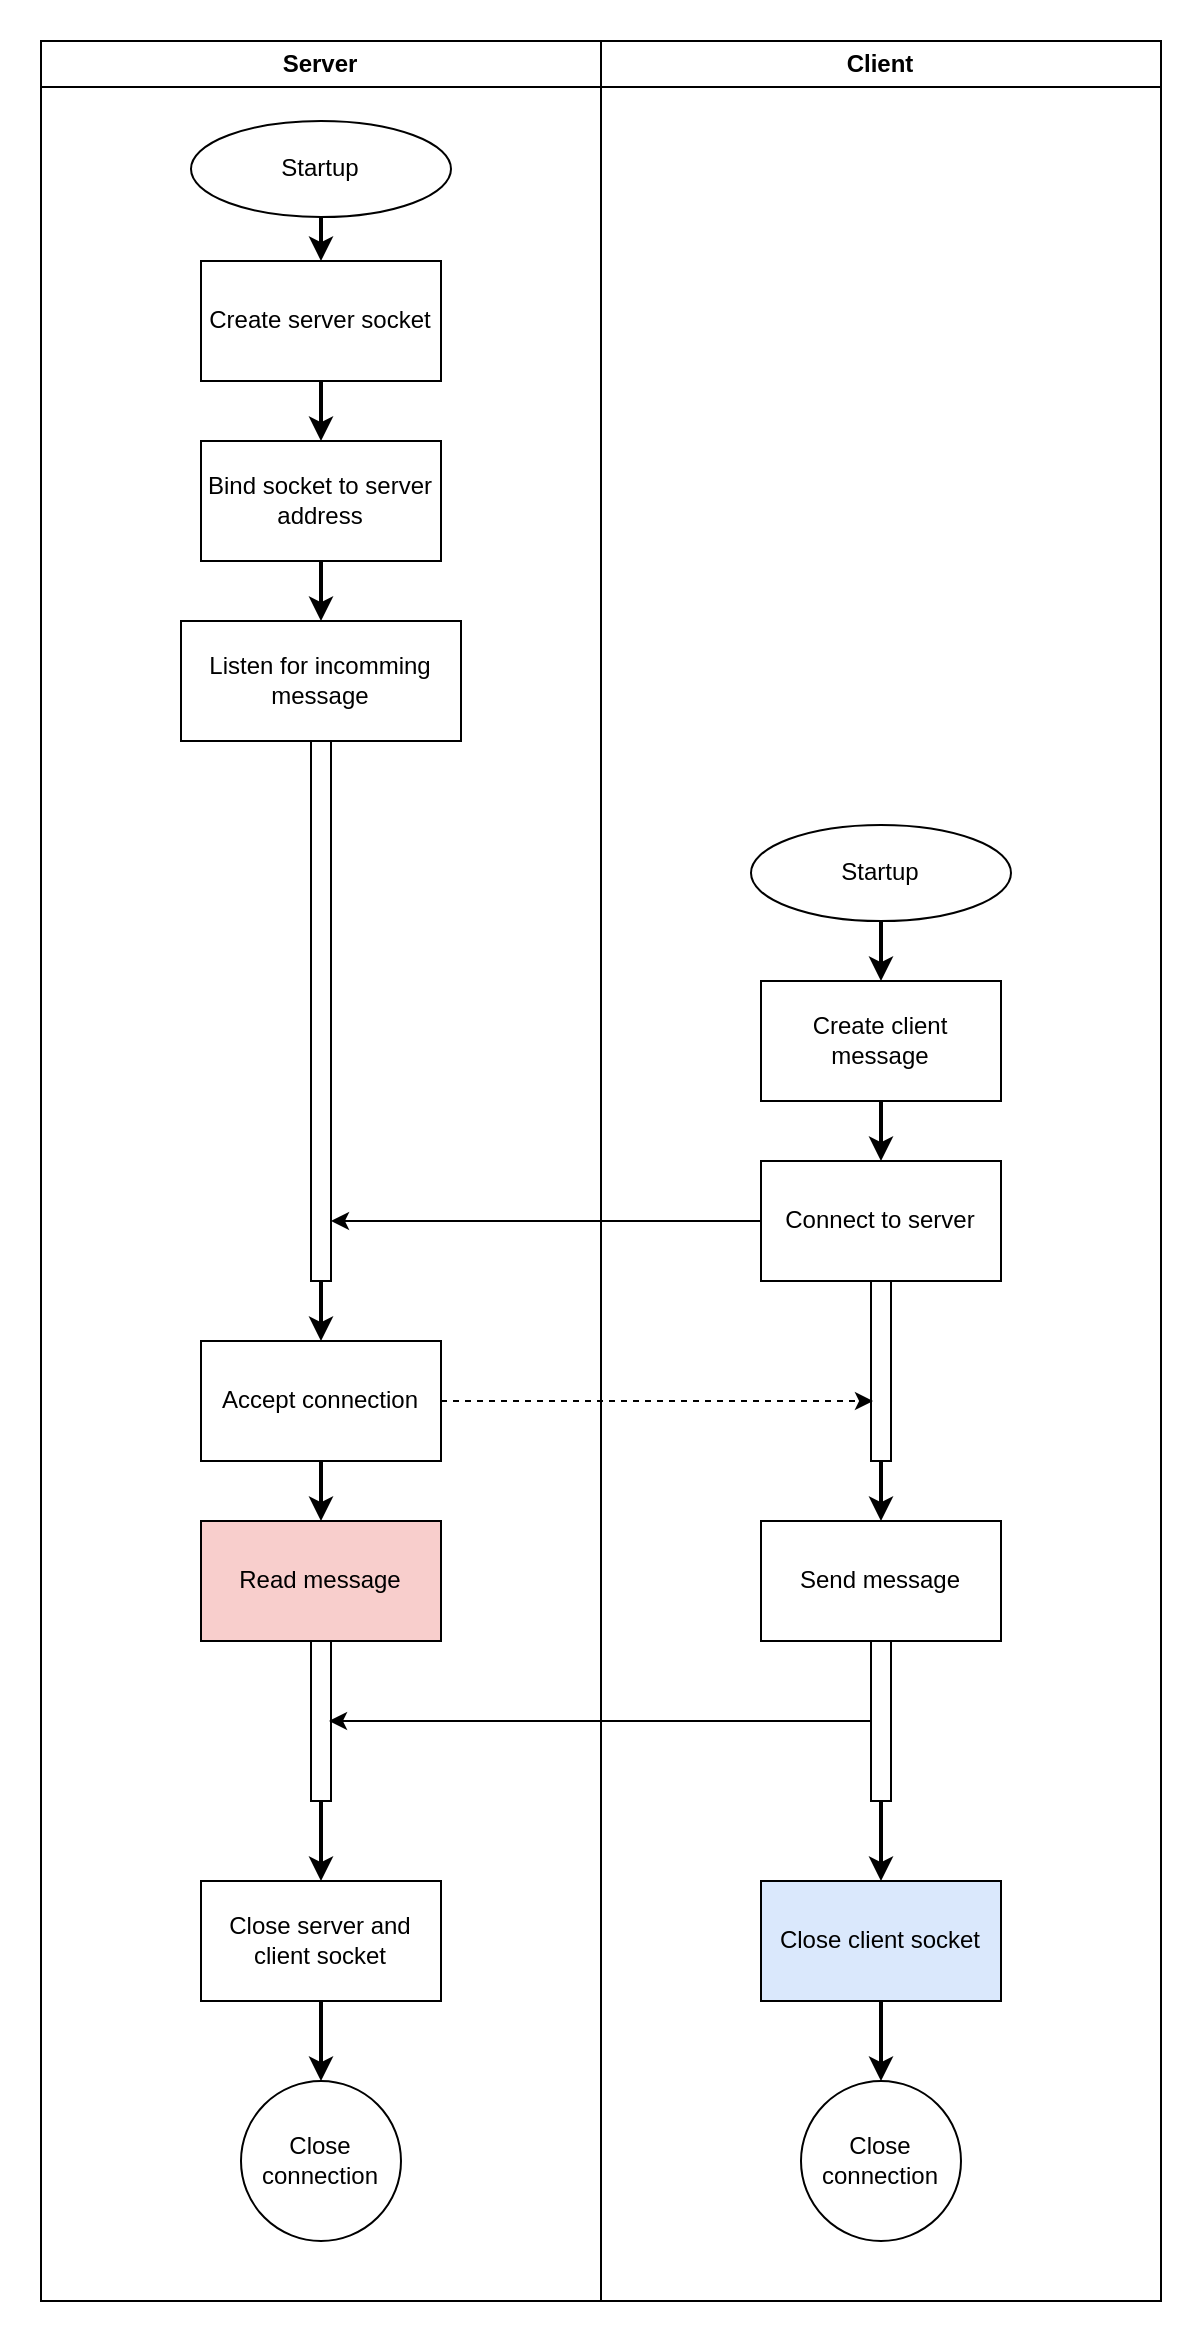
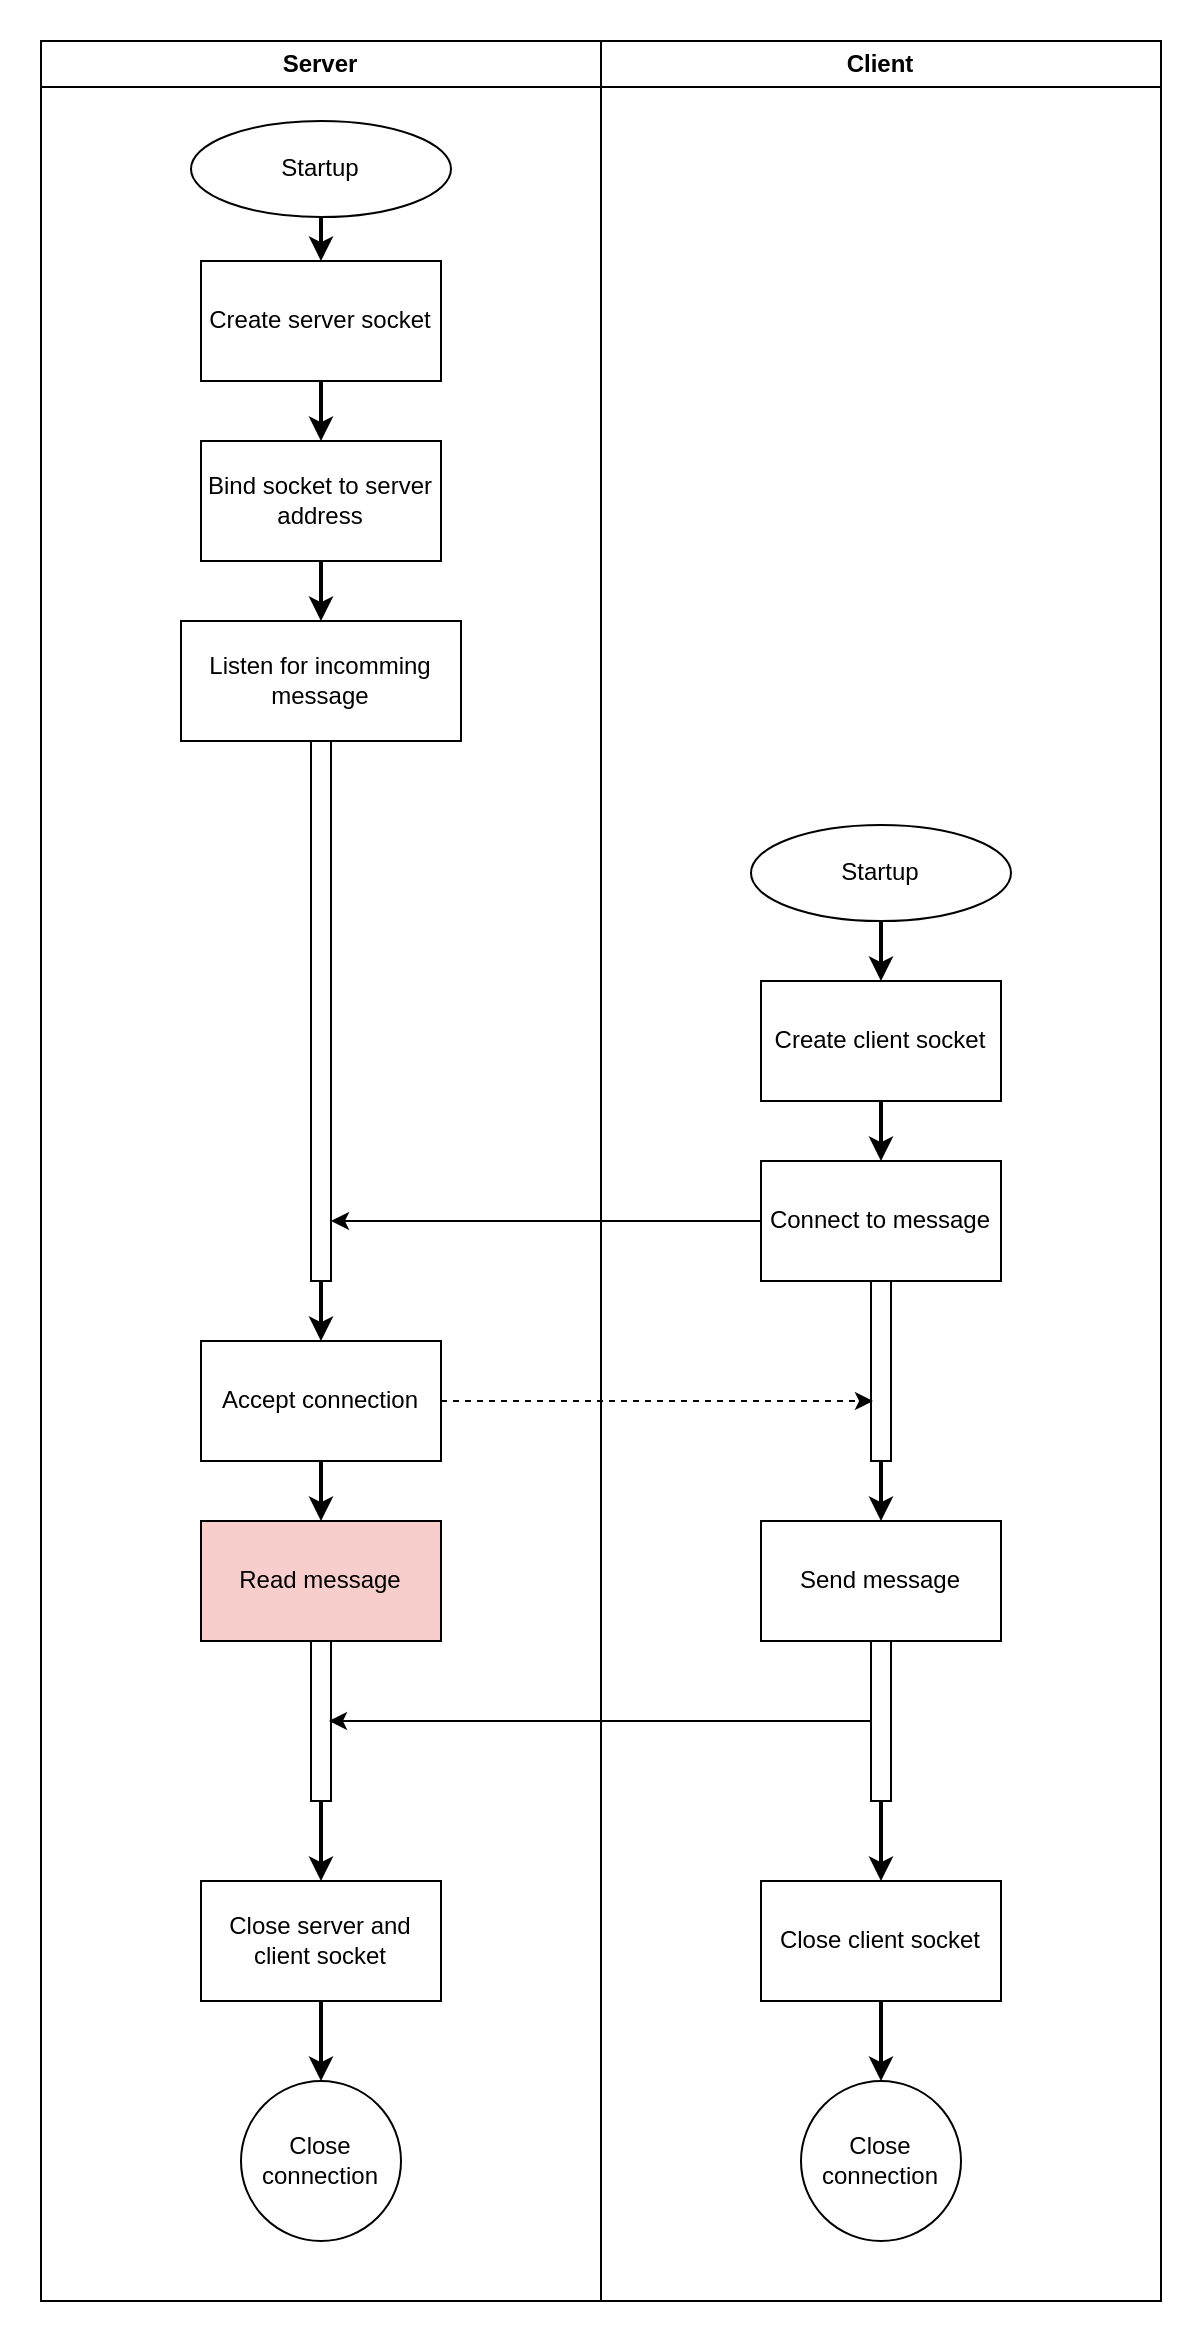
(881, 1041) -> (881, 1041)
(881, 1221) -> (881, 1221)
(881, 1941) -> (881, 1941)
